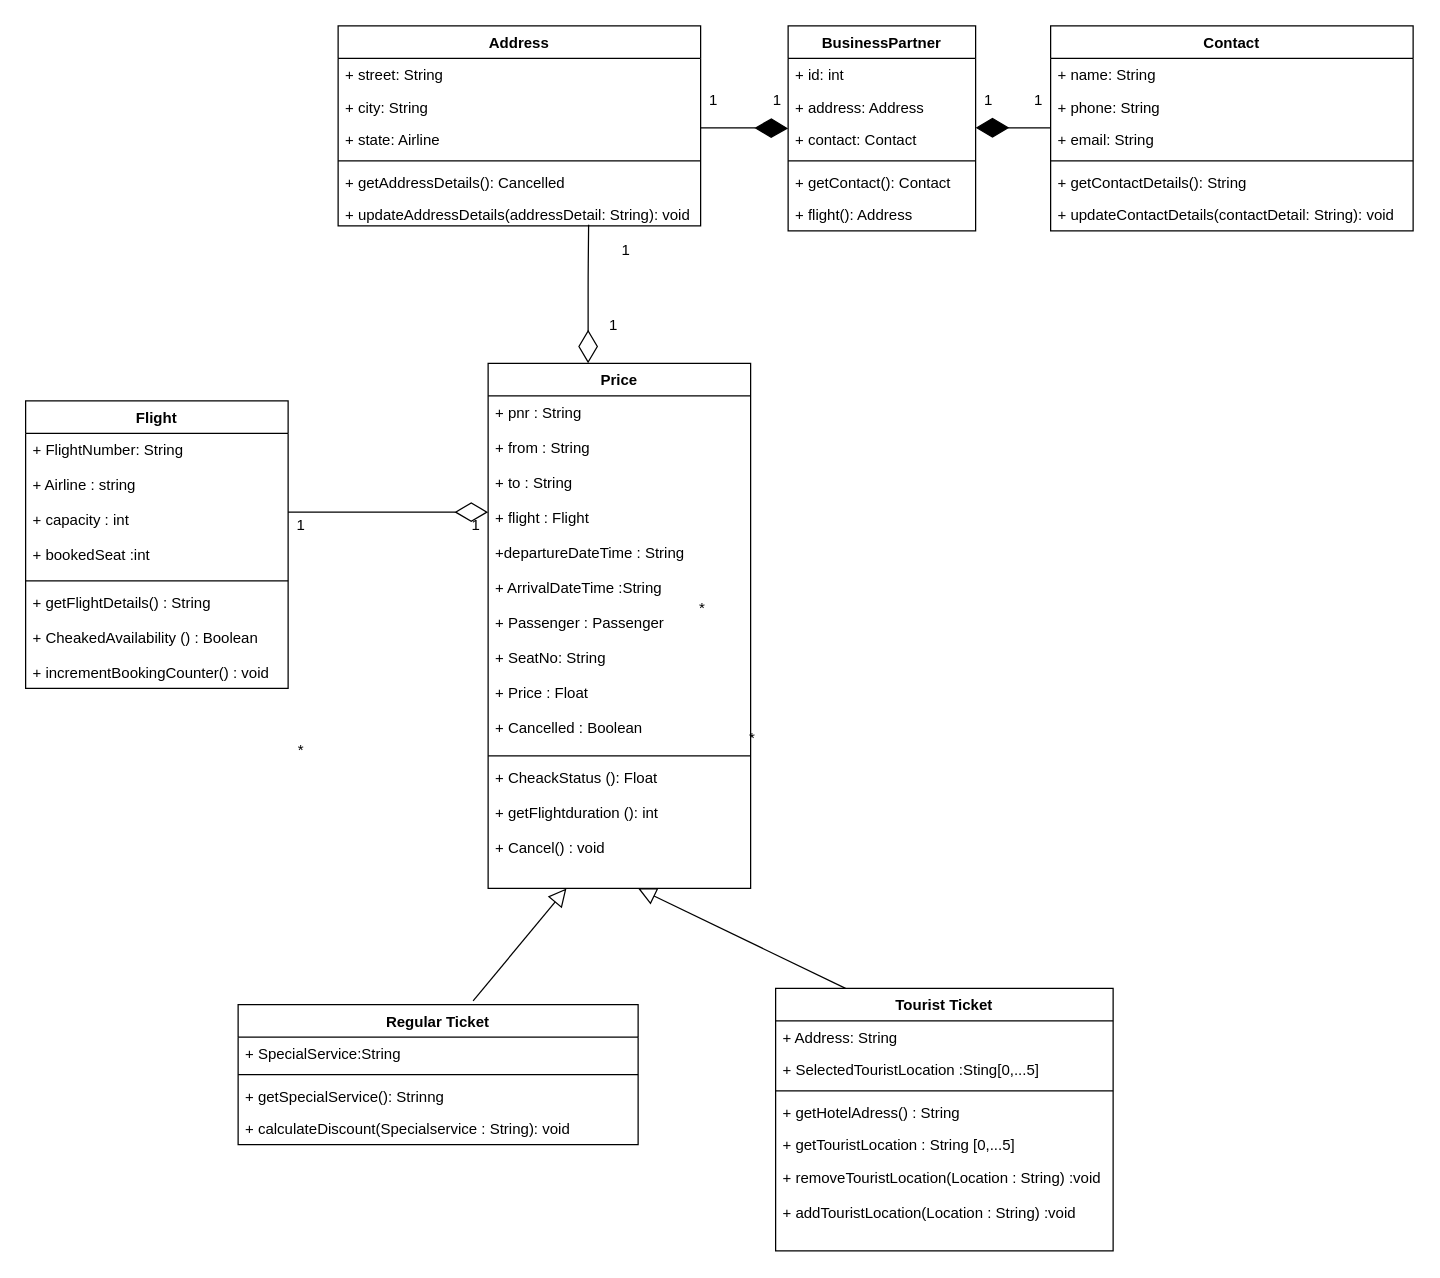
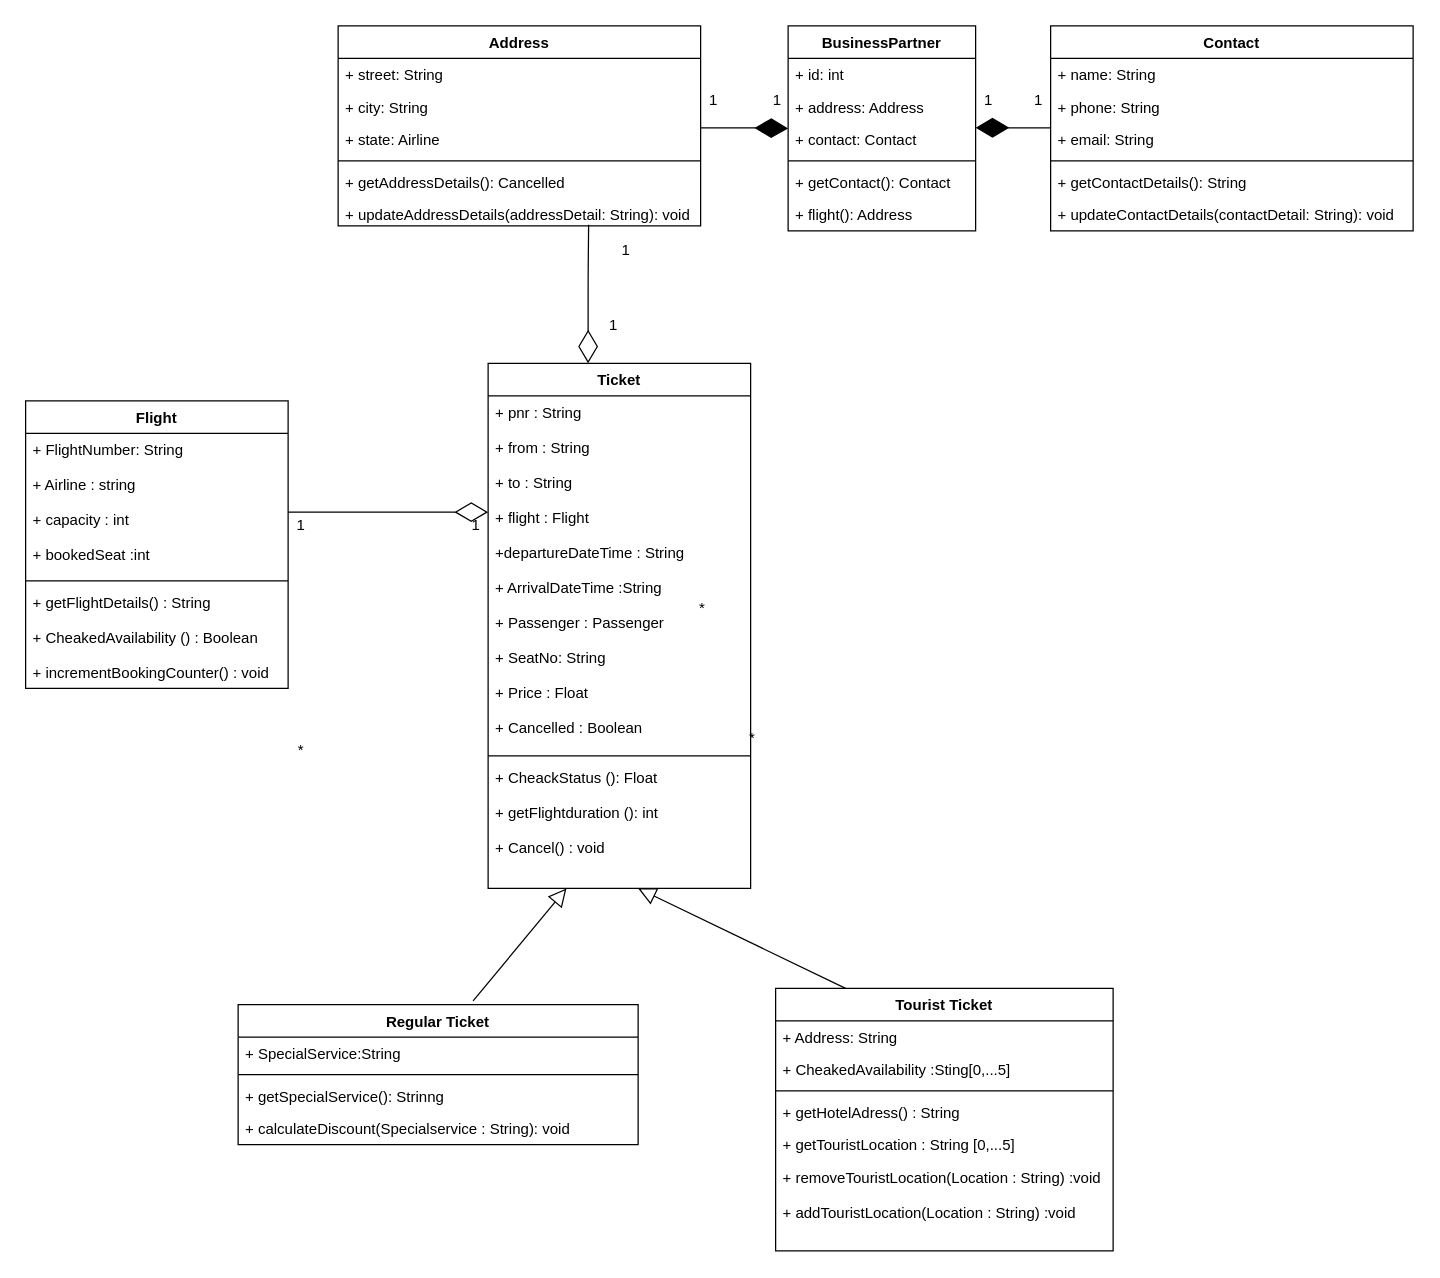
(619, 380) -> (619, 380)
(929, 1070) -> (908, 1070)
